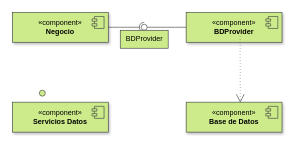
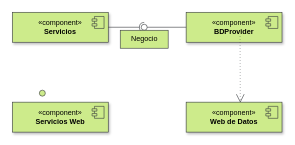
(60, 27) -> (60, 27)
(145, 39) -> (145, 39)
(60, 117) -> (60, 117)
(234, 117) -> (234, 117)
